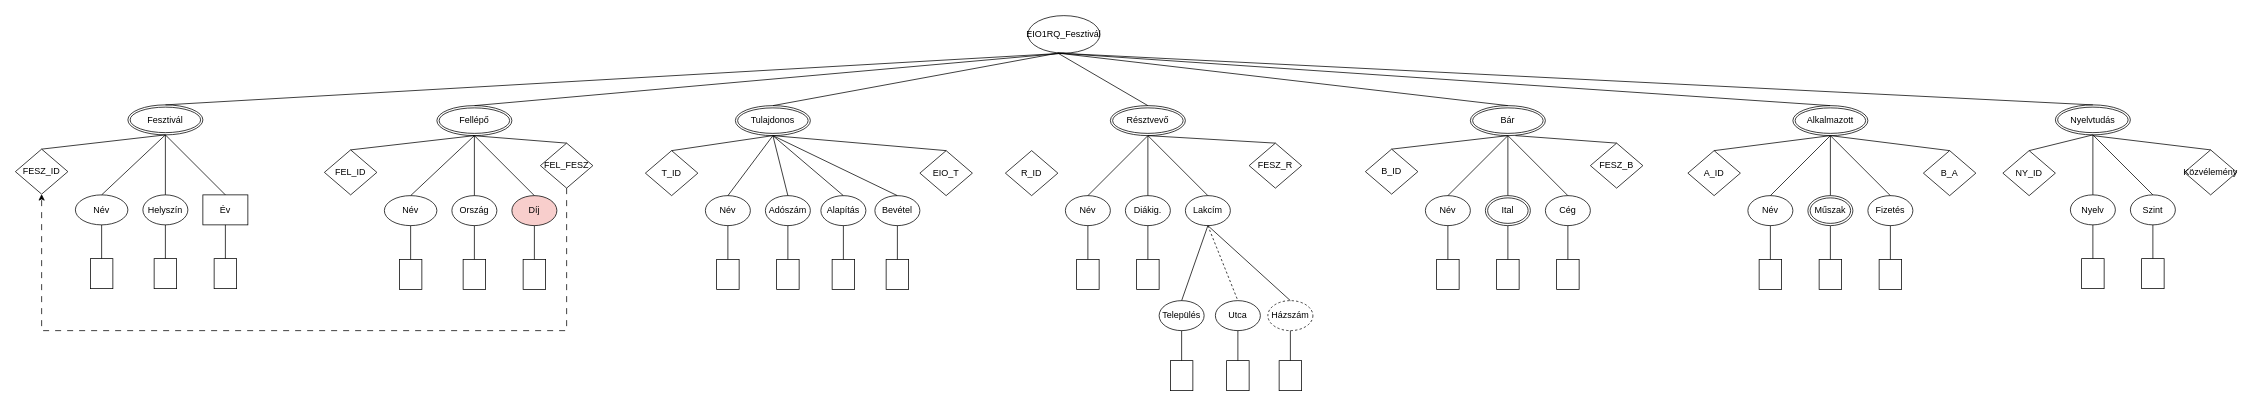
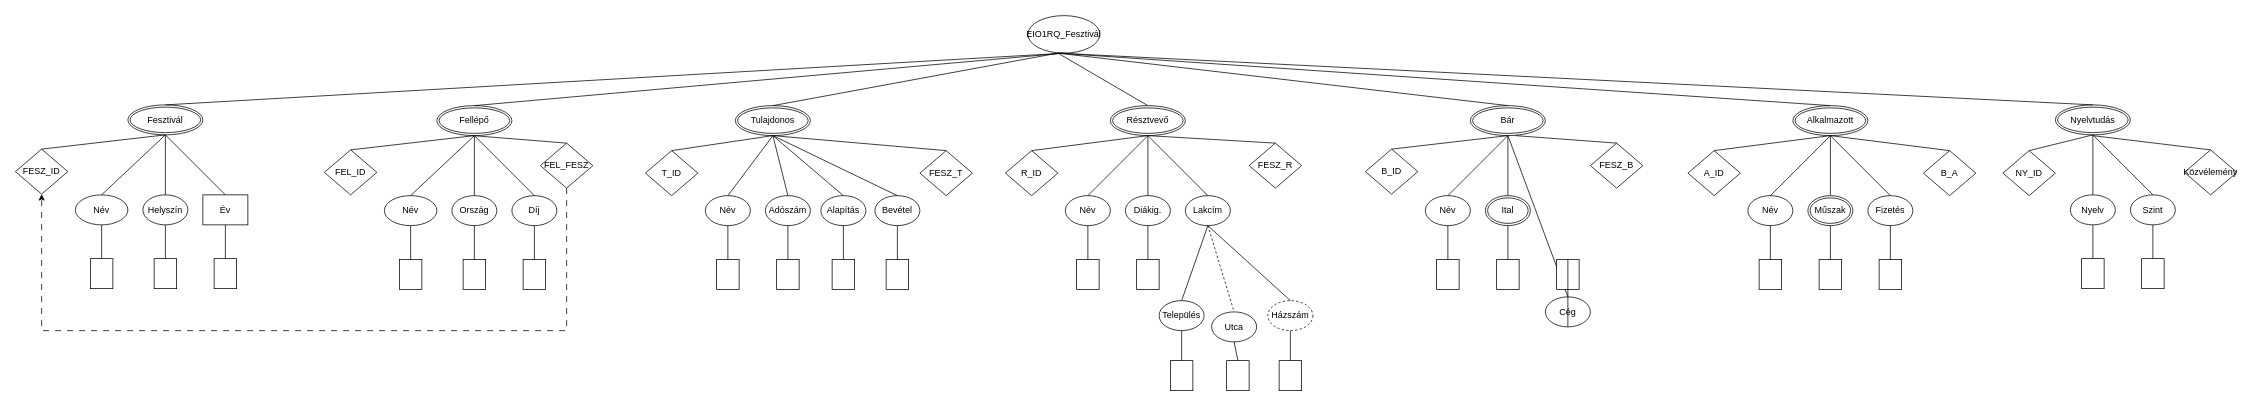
none -> (1087, 143)
(946, 173) -> (946, 173)
(534, 210) -> (534, 210)
(1568, 210) -> (1568, 312)
(1238, 315) -> (1234, 327)
